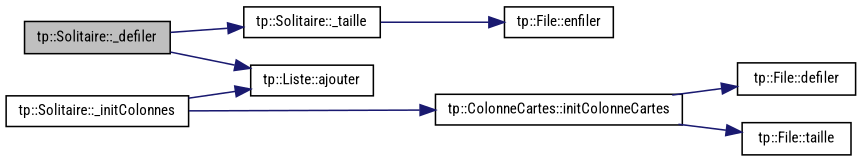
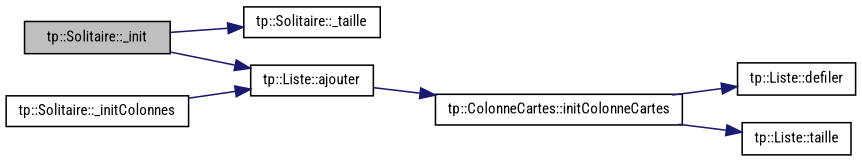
(559, 22) -> none
(97, 38) -> (97, 38)
(797, 79) -> (797, 79)
(304, 110) -> (397, 90)
(797, 139) -> (797, 139)
